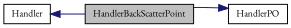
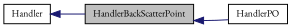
(206, 8) -> (216, 20)
